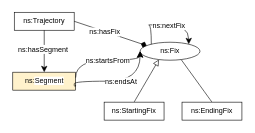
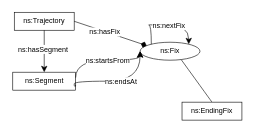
(44, 81) -> (44, 81)
(145, 83) -> none
(134, 111) -> none
